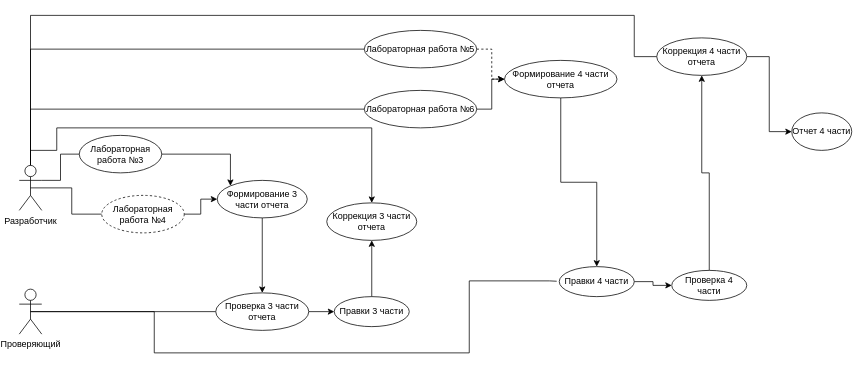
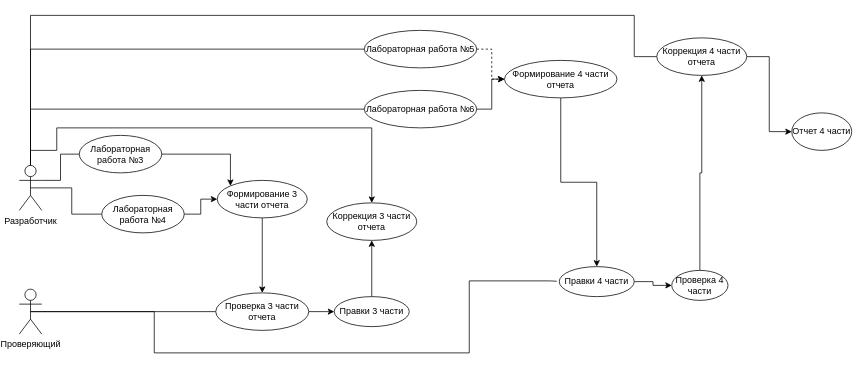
(143, 214) -> (143, 214)
(709, 285) -> (700, 285)
